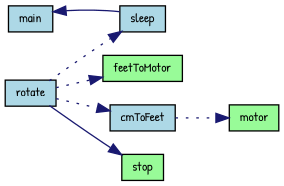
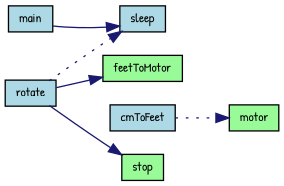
(93, 10) -> (80, 28)
(73, 84) -> (73, 84)
(77, 103) -> none
